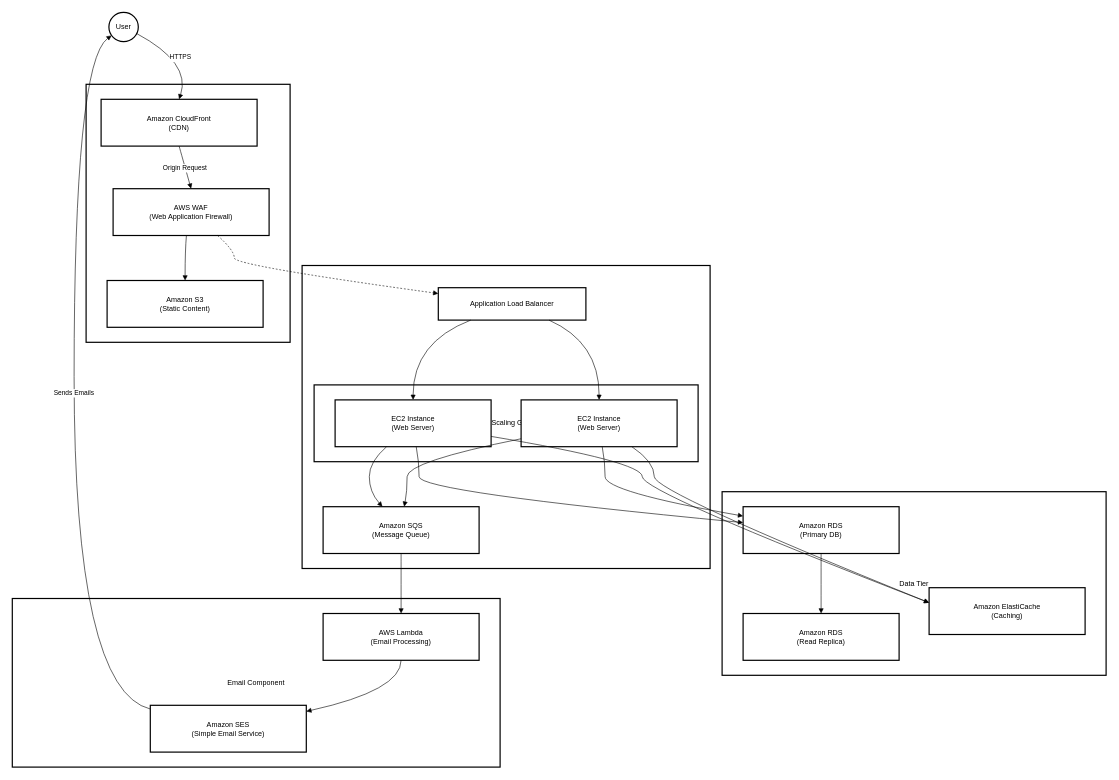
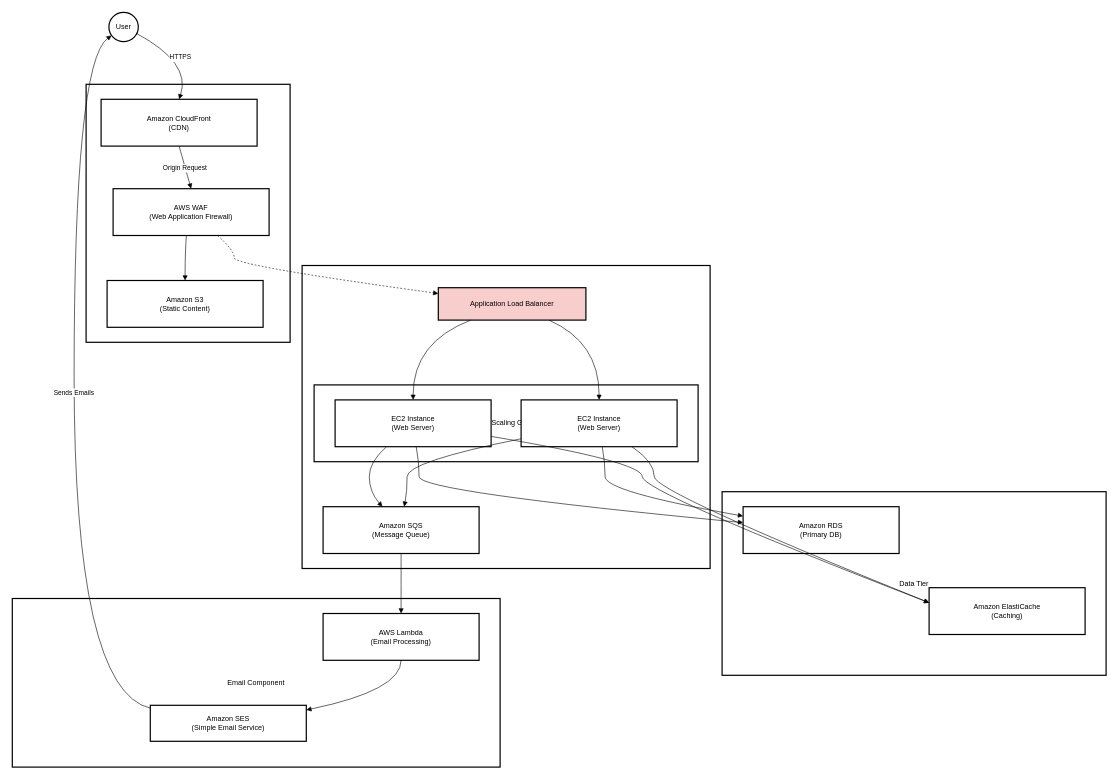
(512, 304) -> (512, 304)
(821, 608) -> none
(821, 637) -> none
(228, 729) -> (228, 723)
